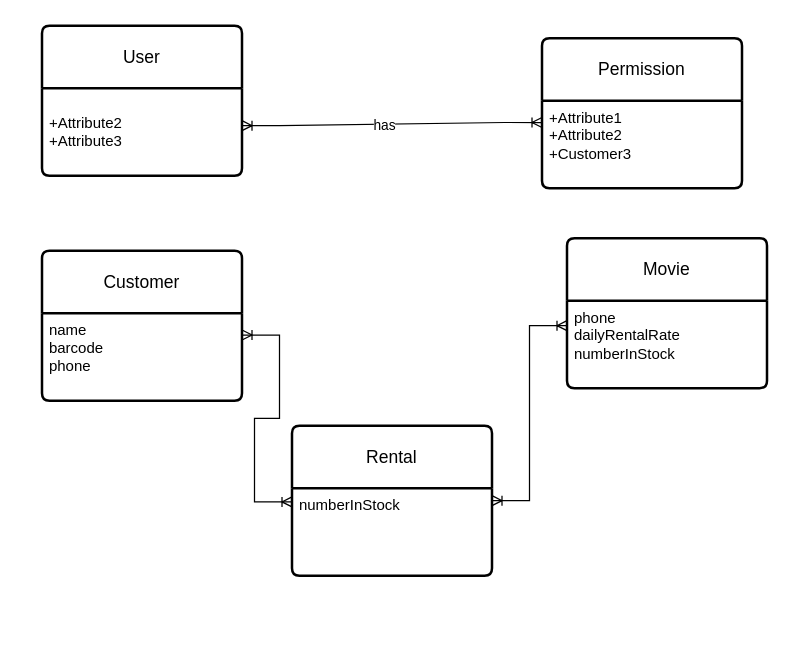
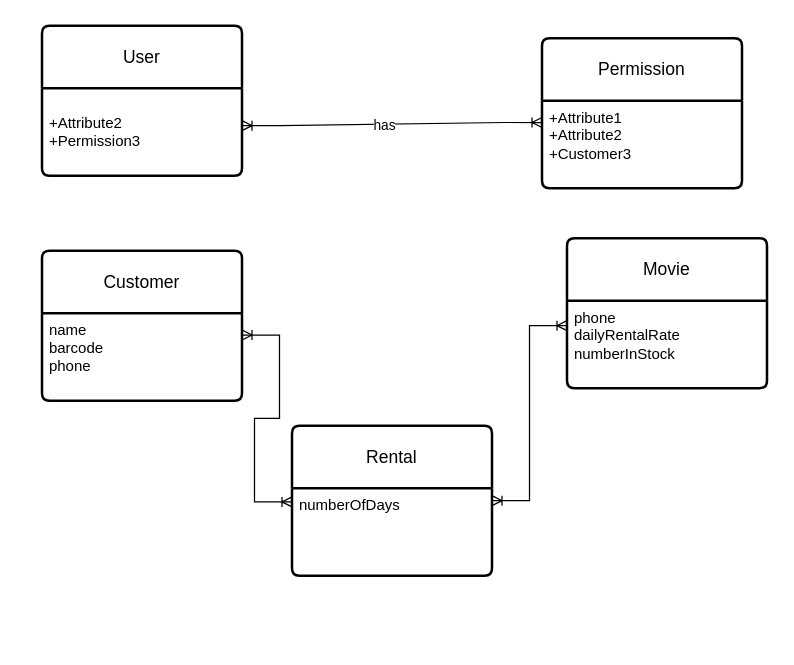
(94, 115) -> (96, 115)
(354, 506) -> (350, 506)
